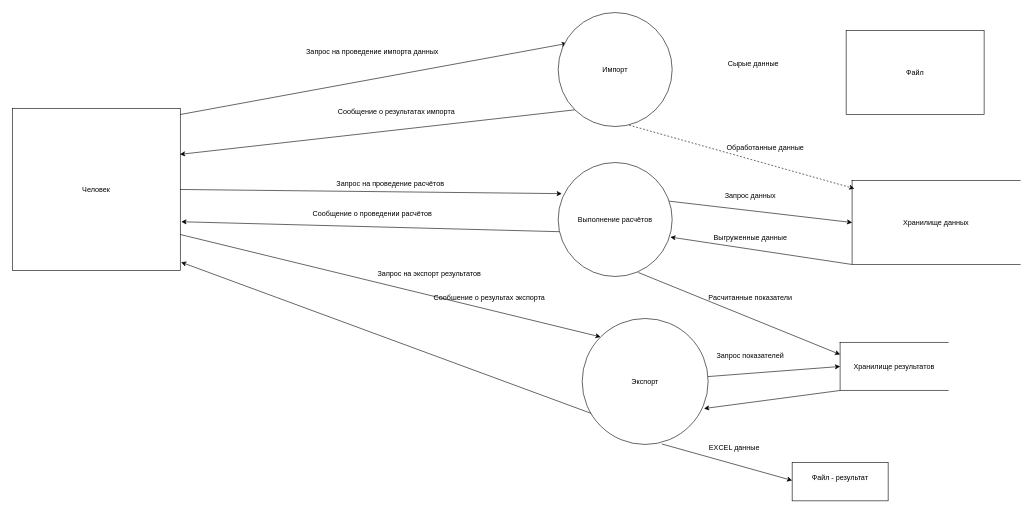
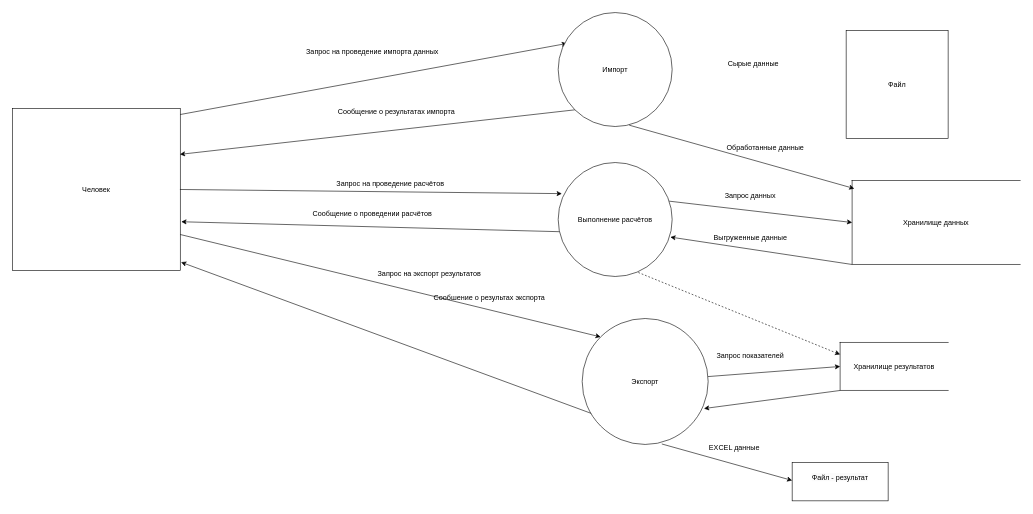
(915, 72) -> (897, 84)
(739, 156) -> (739, 156)
(750, 297) -> none
(737, 312) -> (737, 312)
